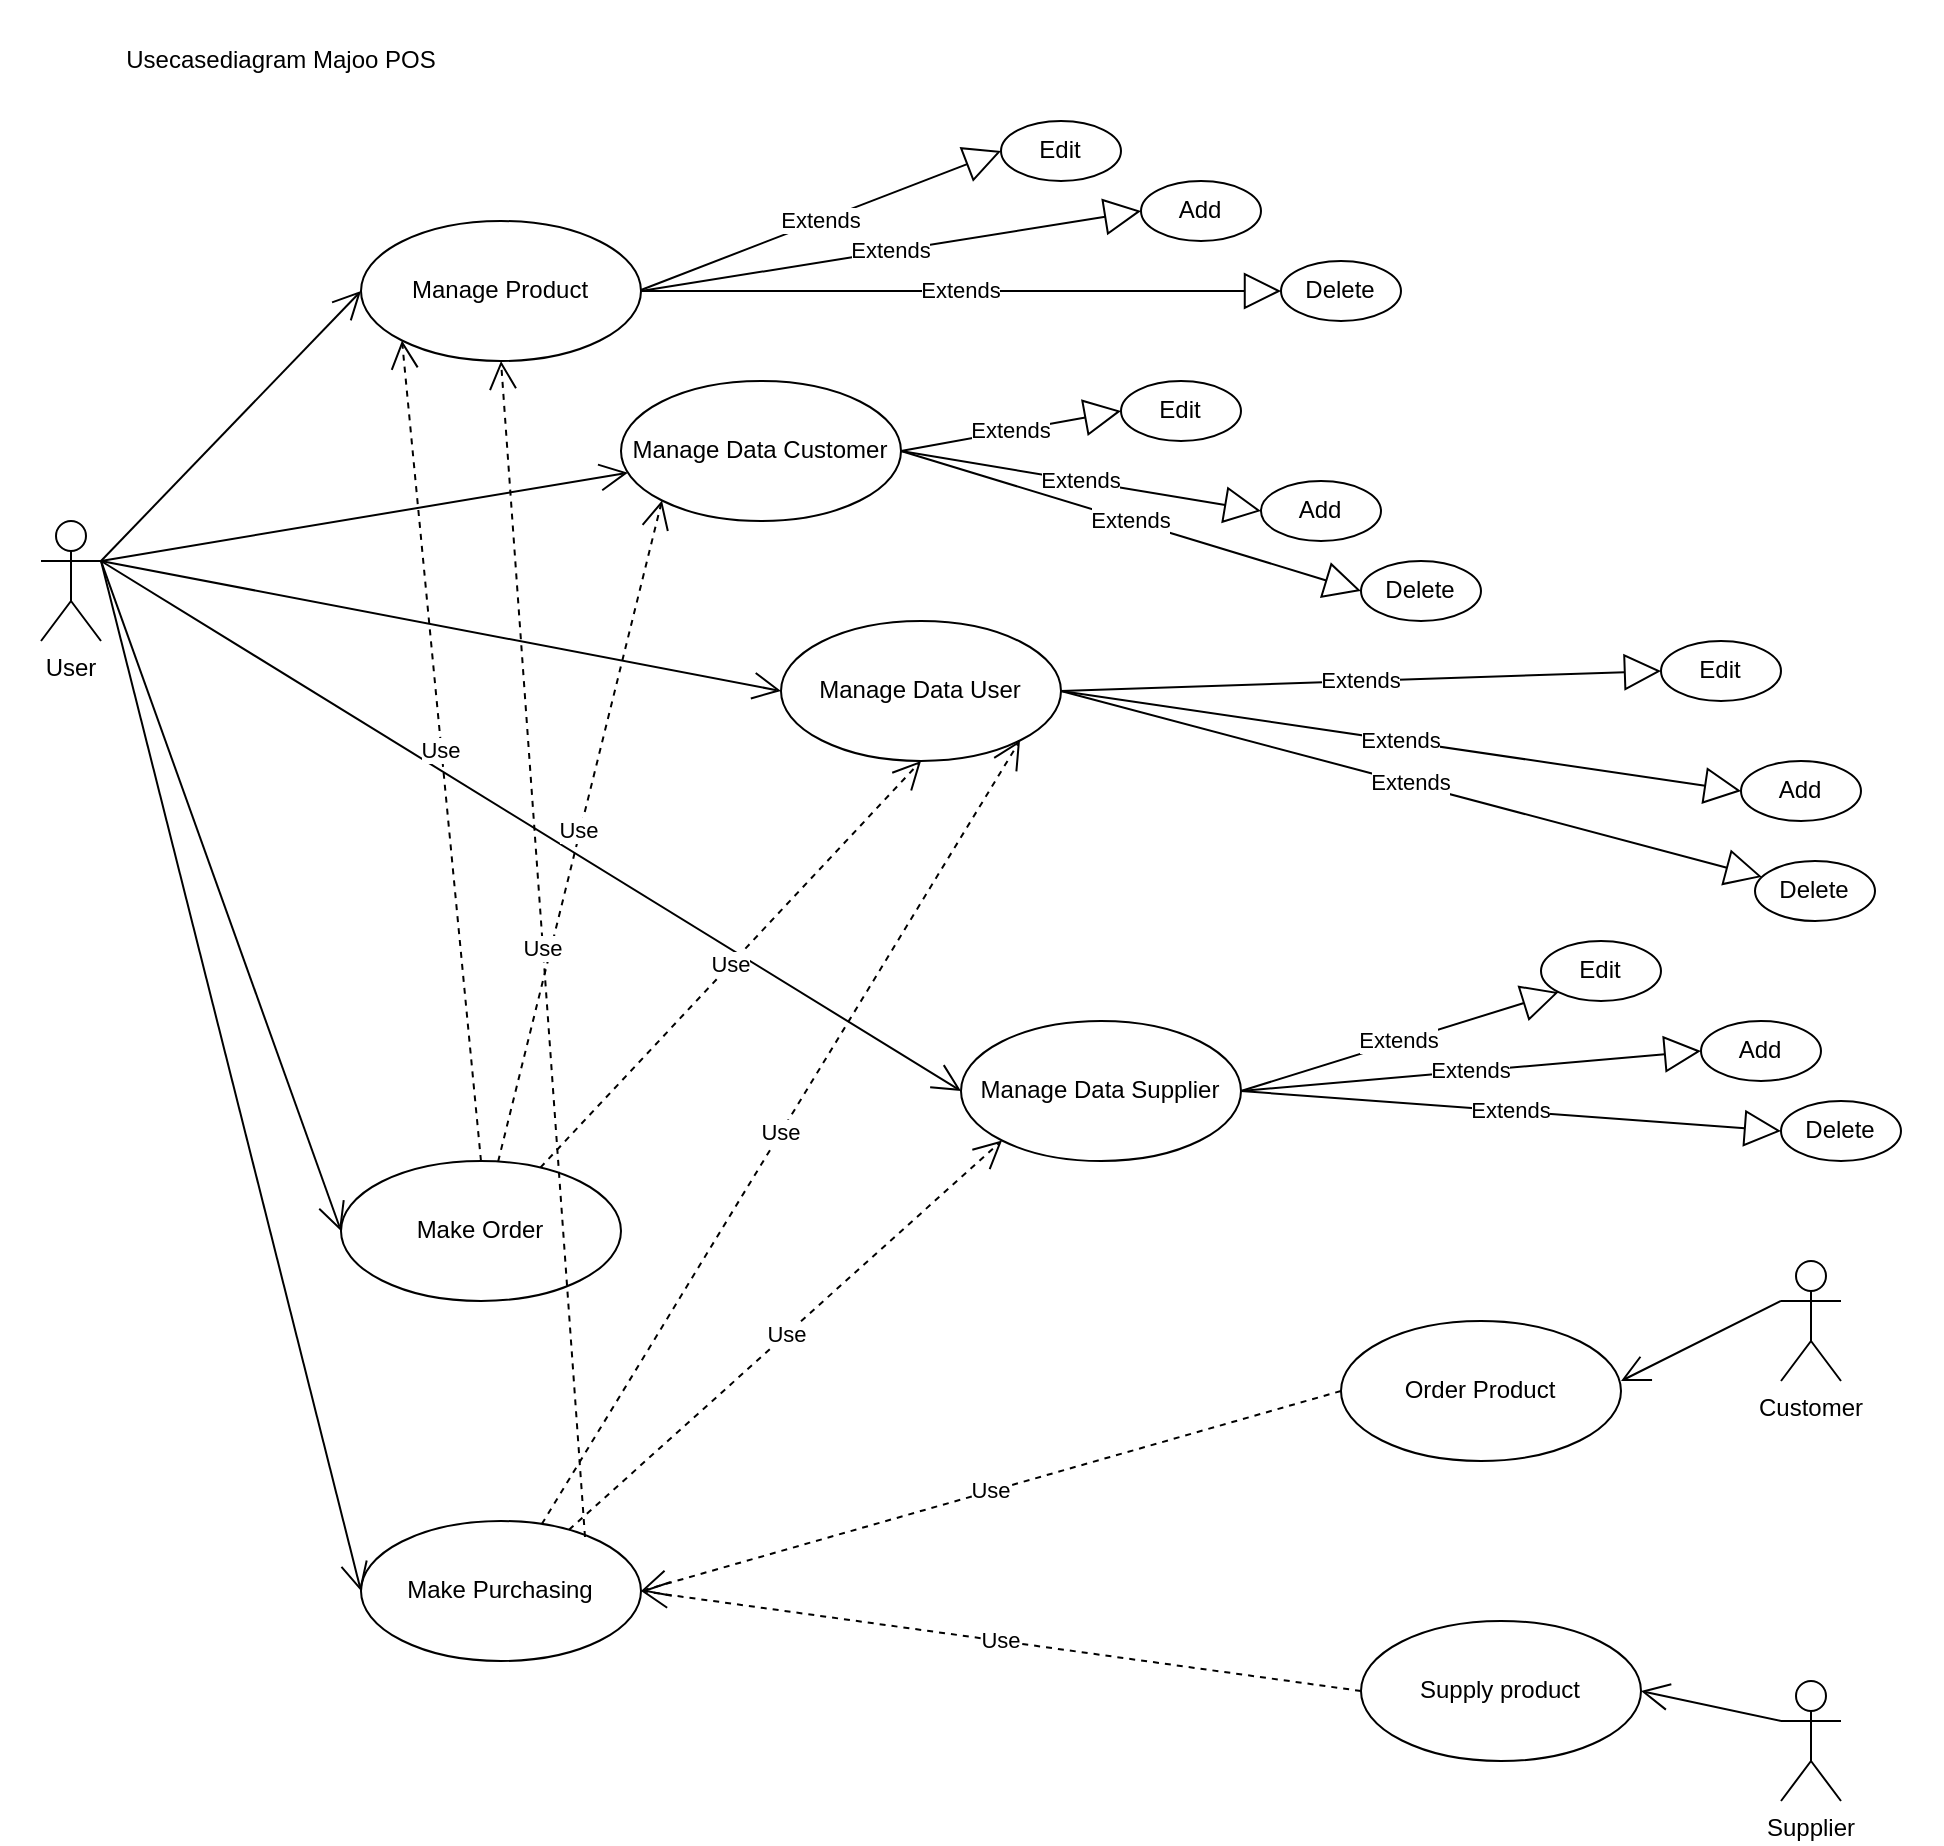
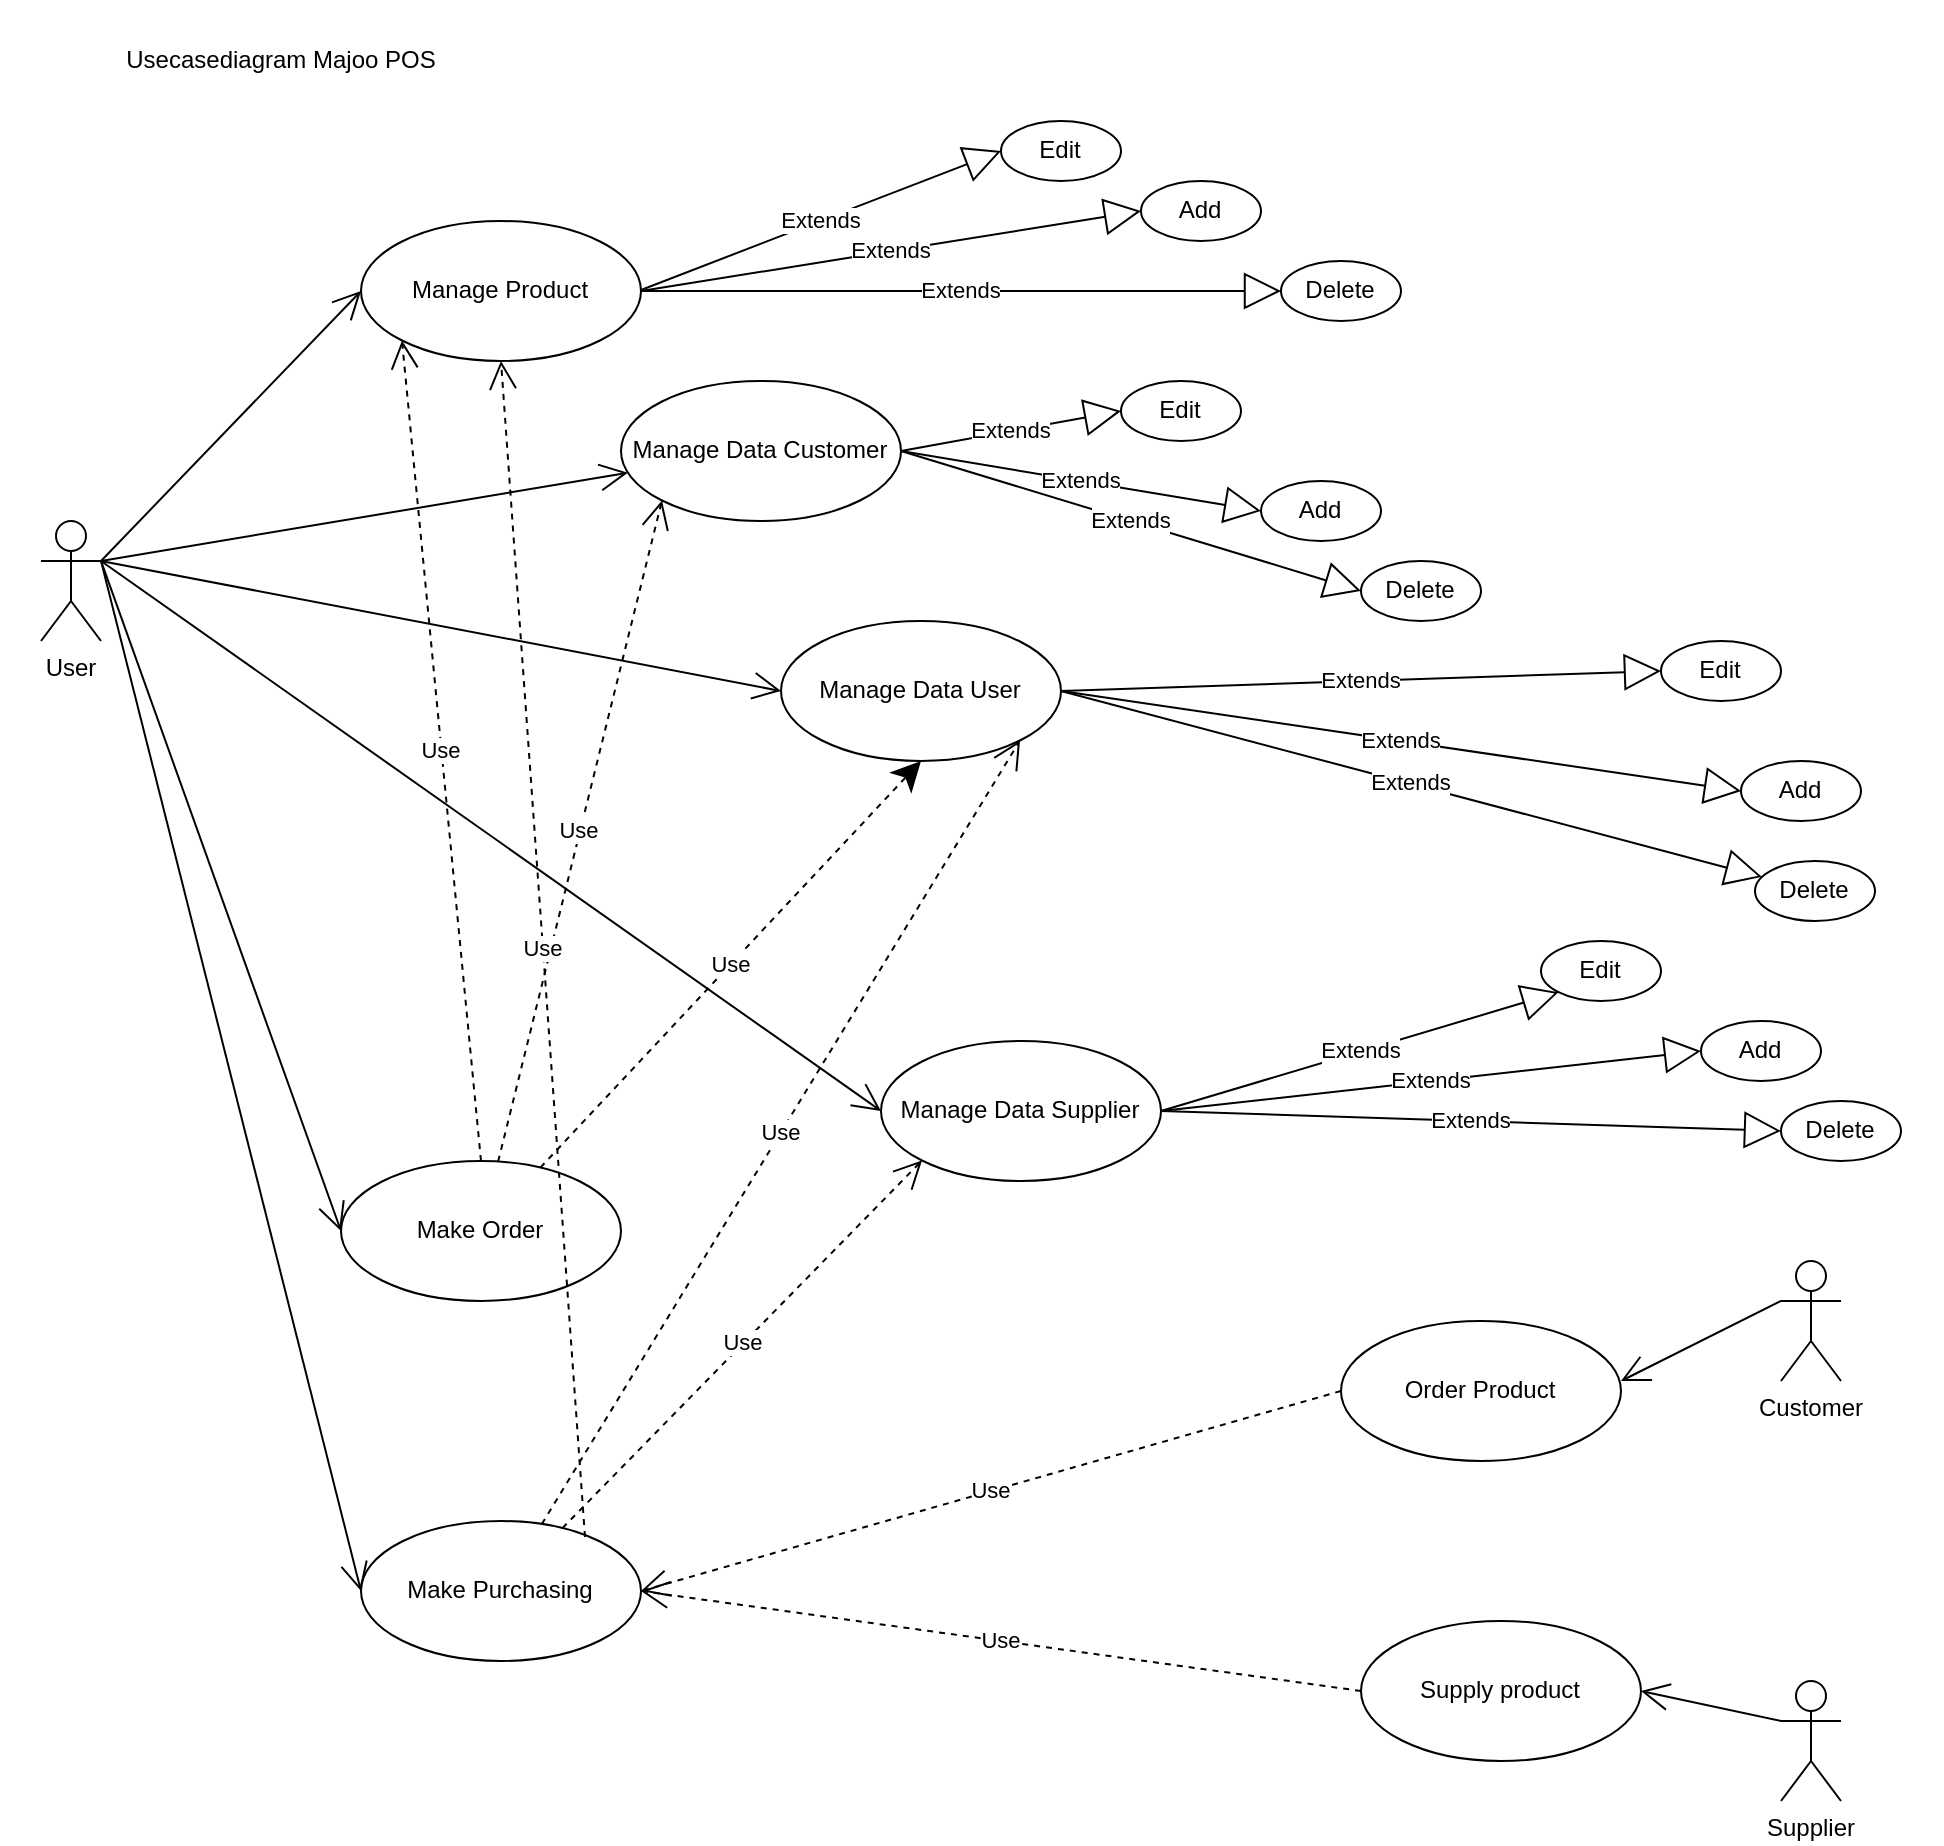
(910, 772) -> (905, 778)
(1101, 1091) -> (1021, 1111)
